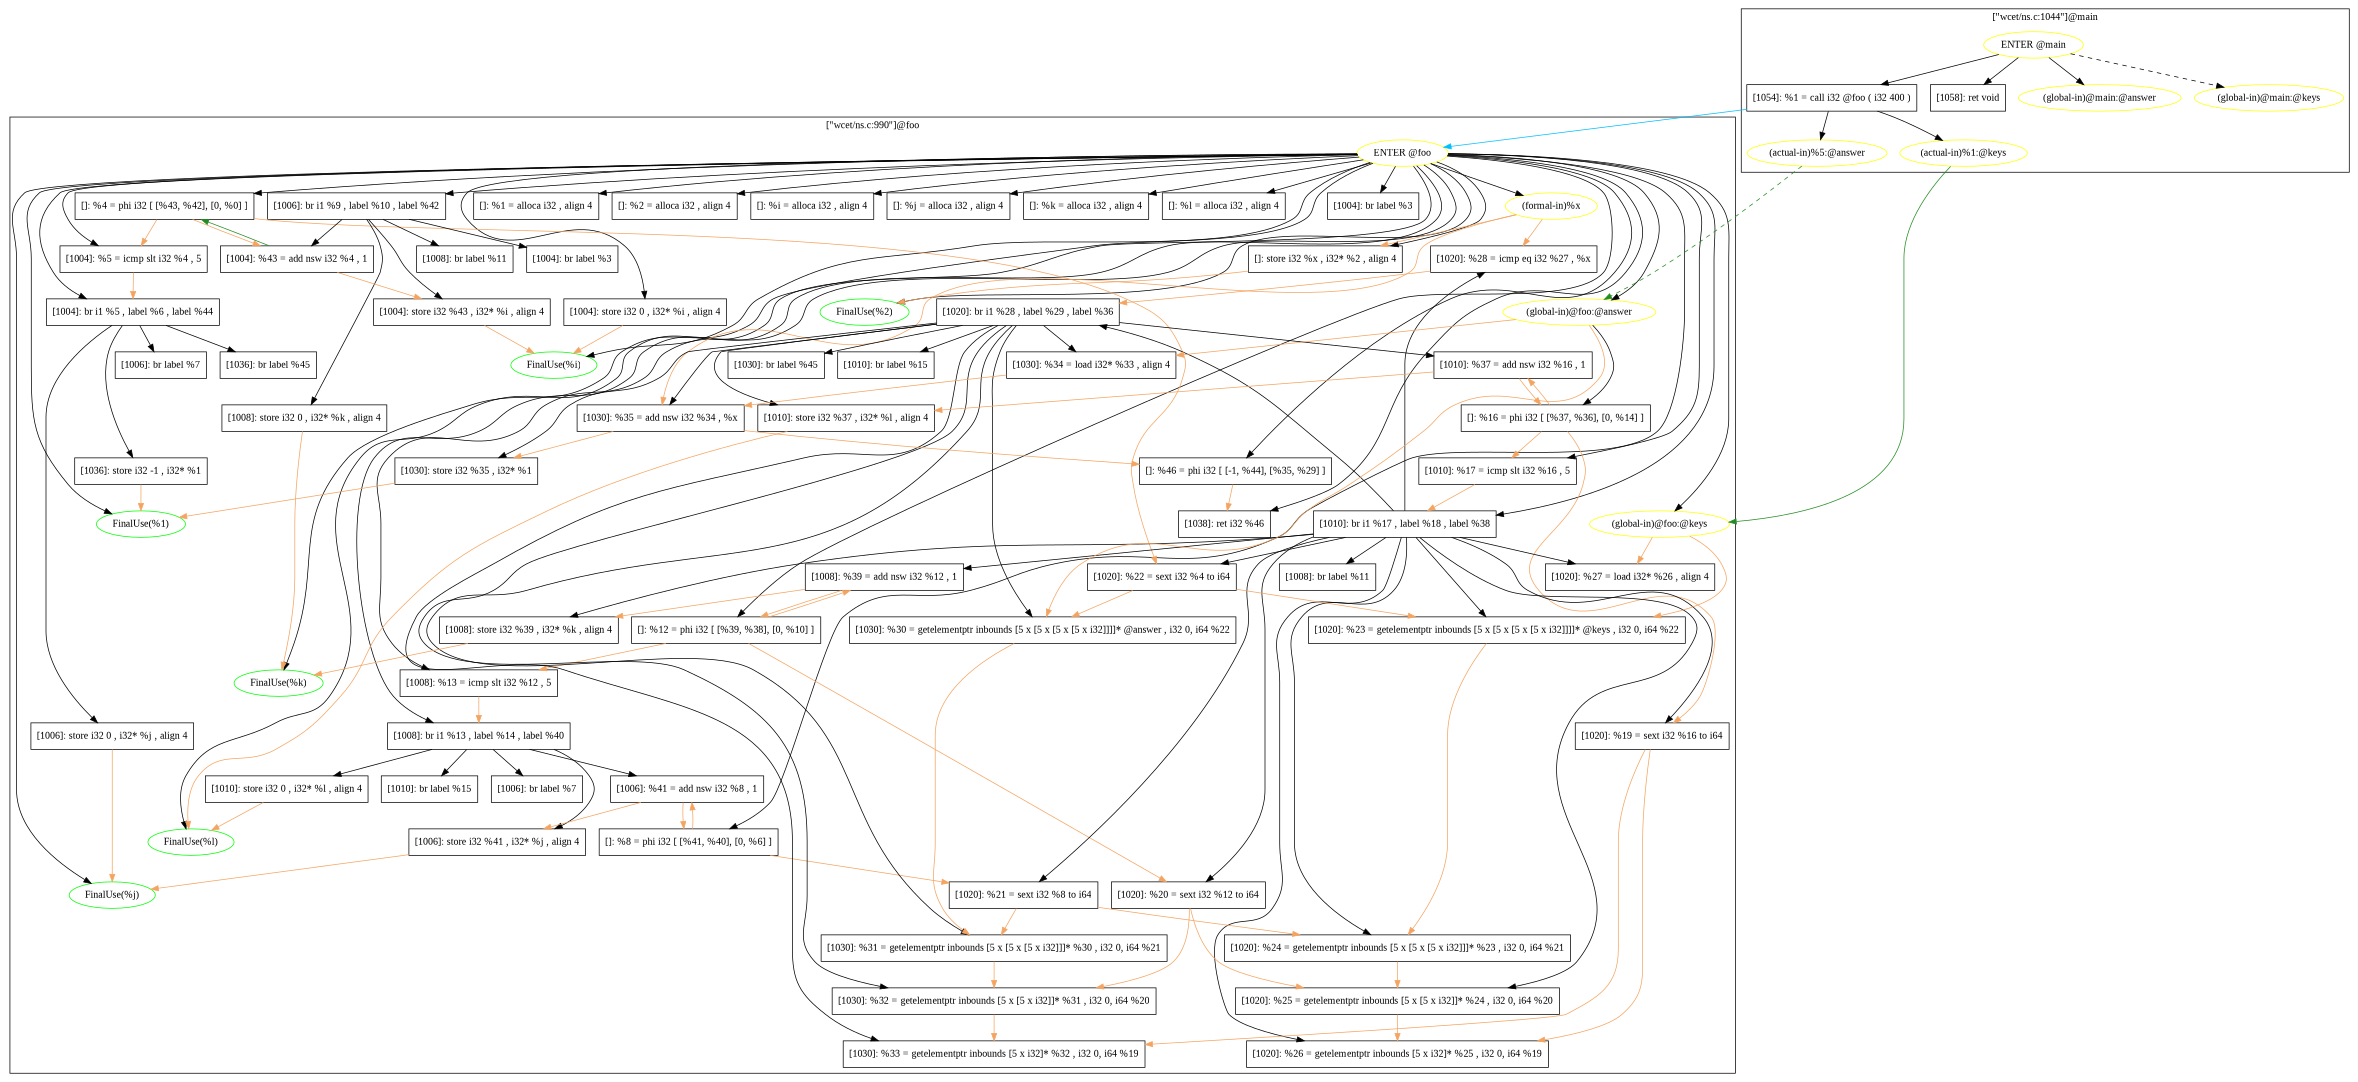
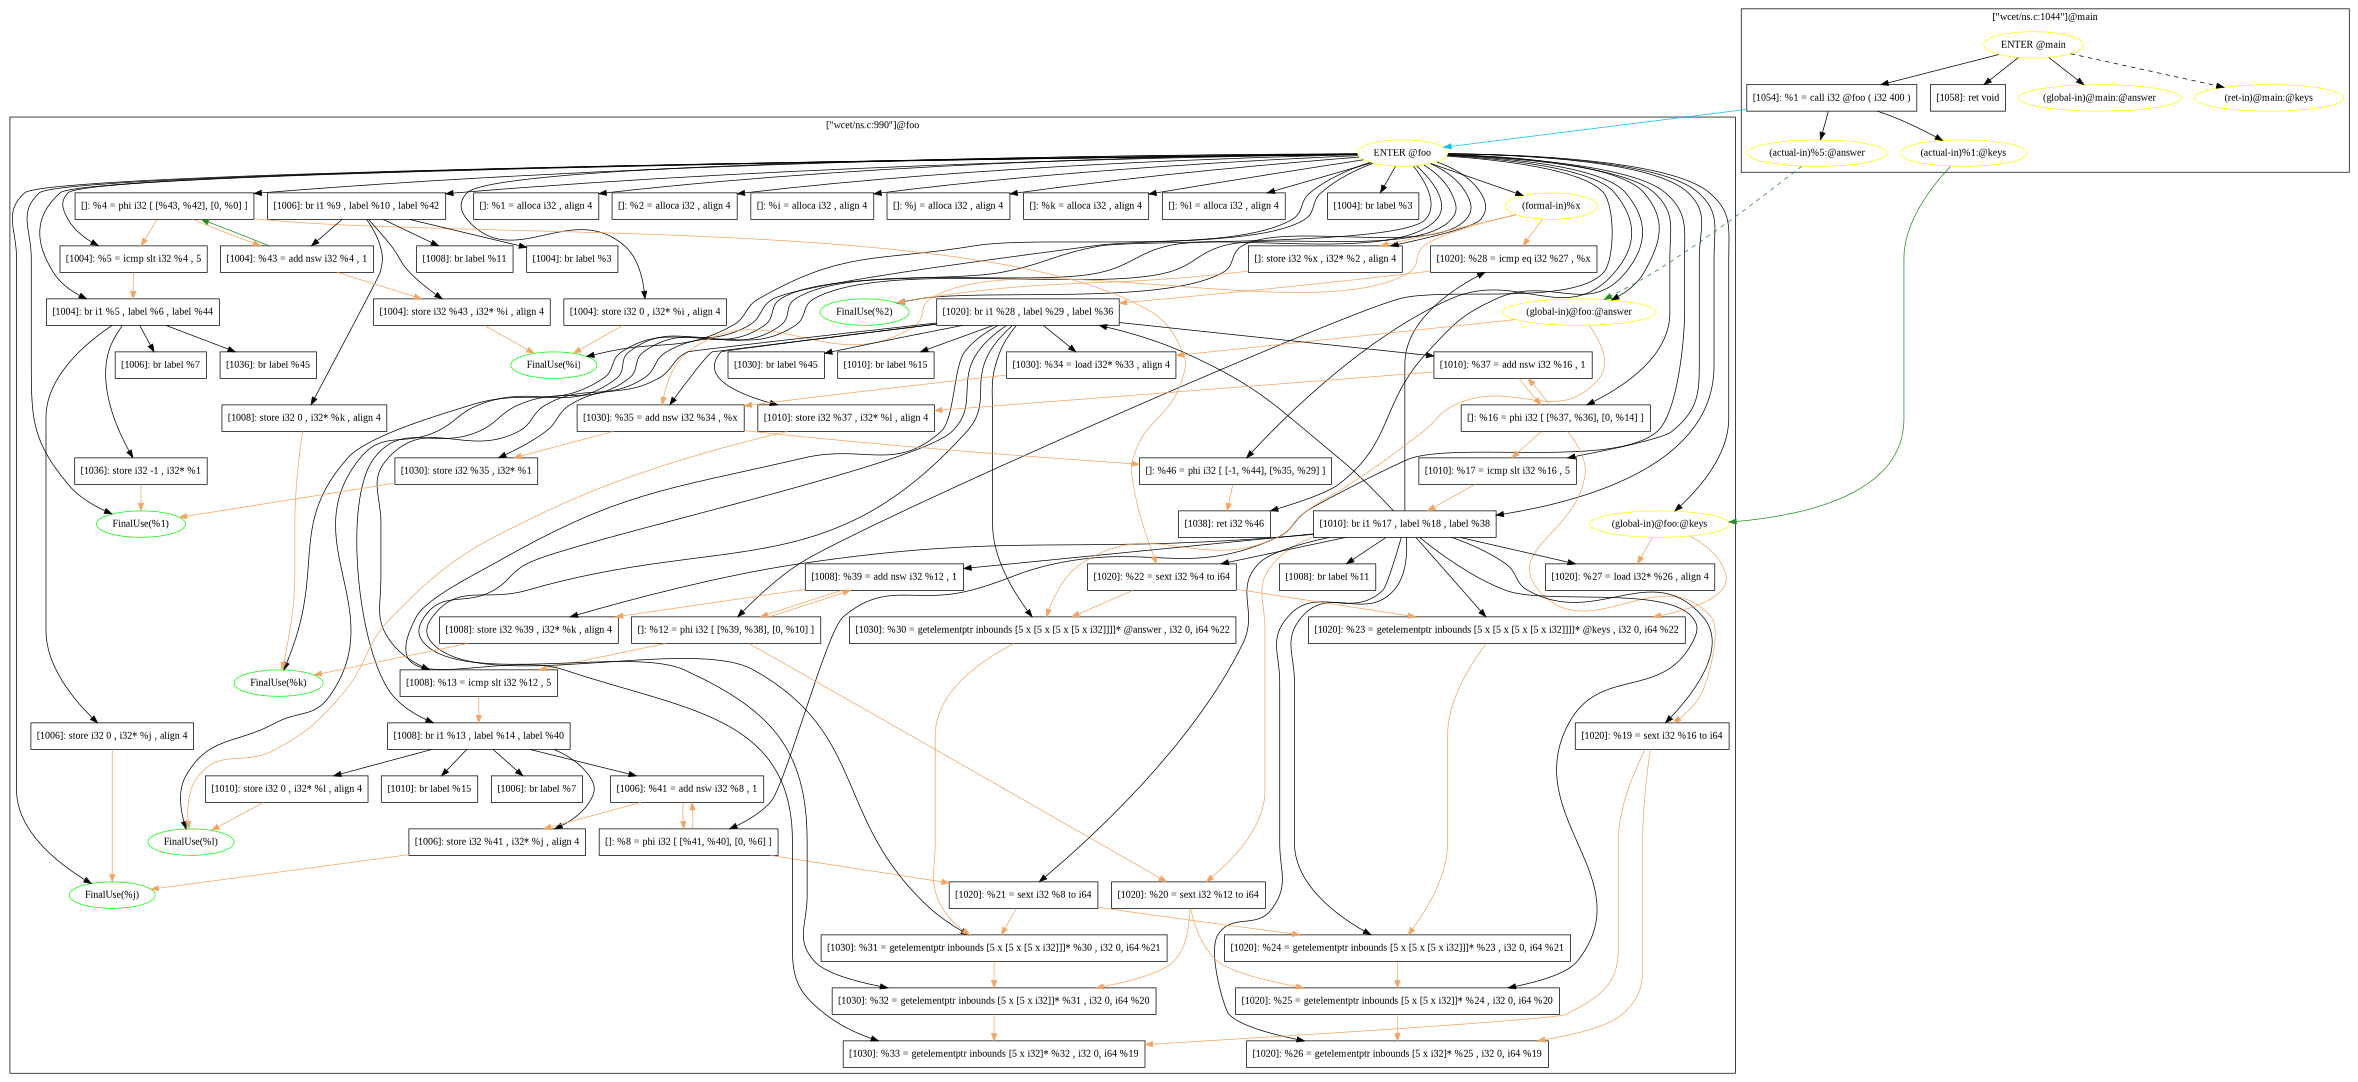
(2269, 98) -> (2269, 98)
(1614, 364) -> (1665, 207)
(1265, 703) -> (1265, 703)
